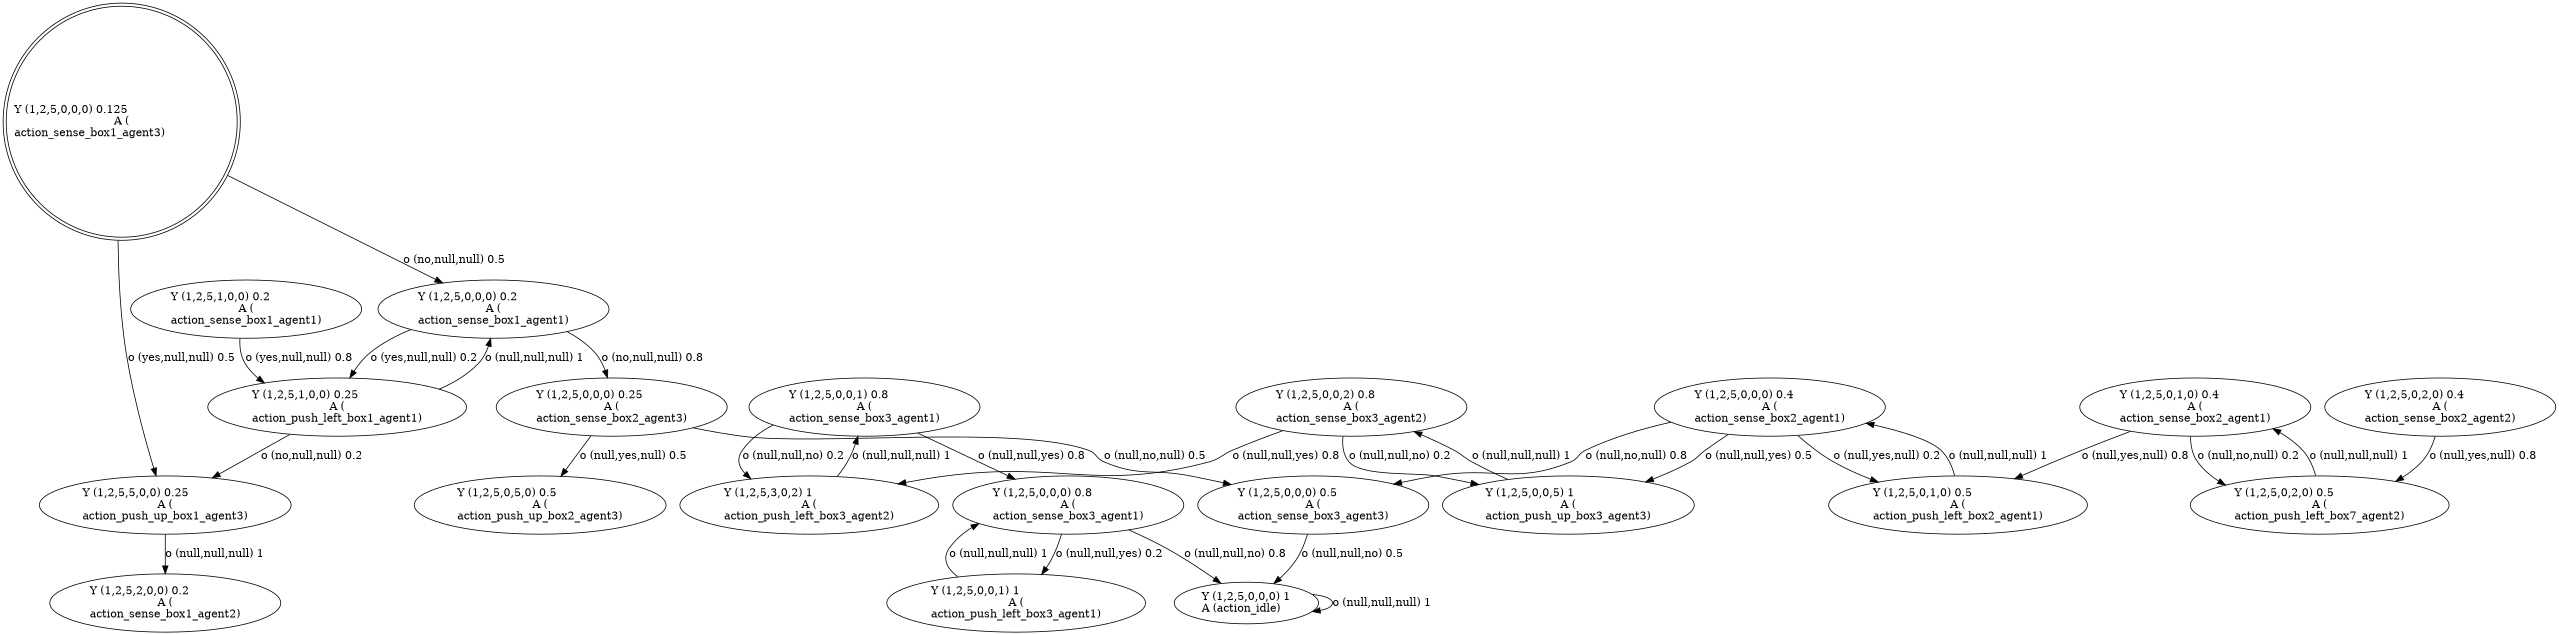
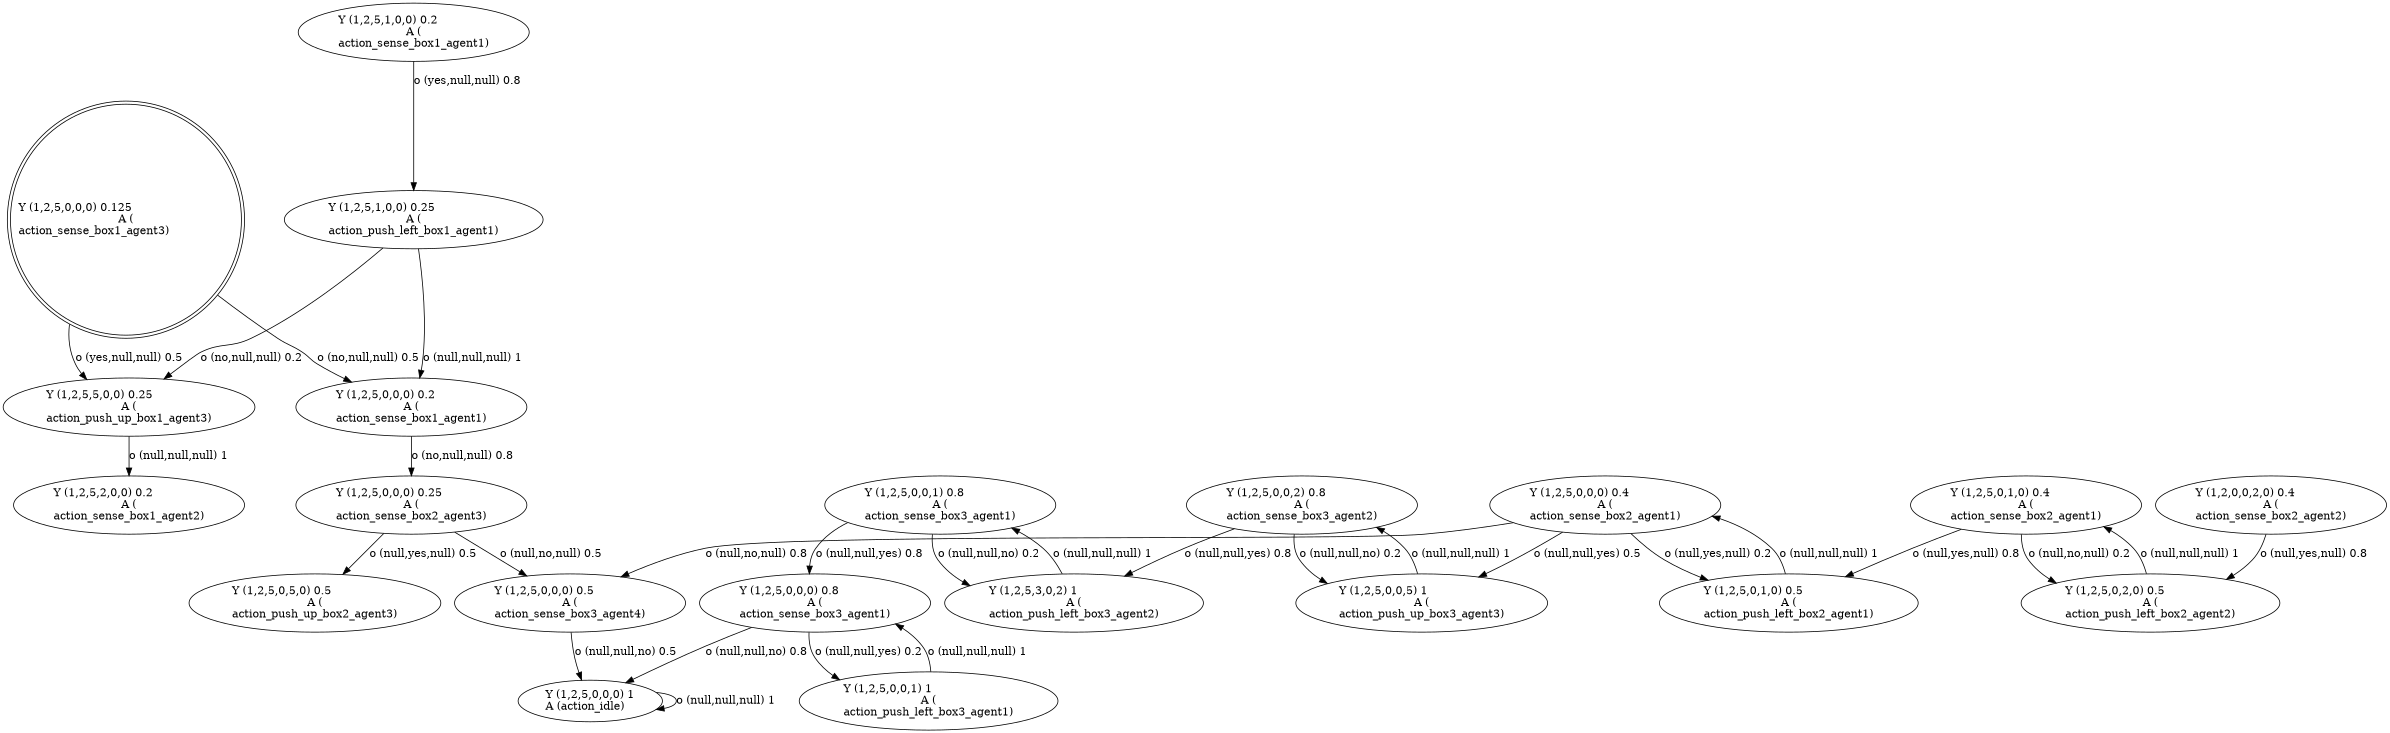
(379, 346) -> none
(2440, 407) -> (2271, 505)
(1313, 505) -> (570, 603)
(2320, 505) -> (2150, 603)
